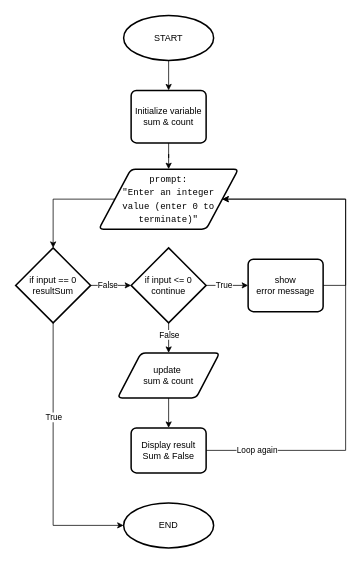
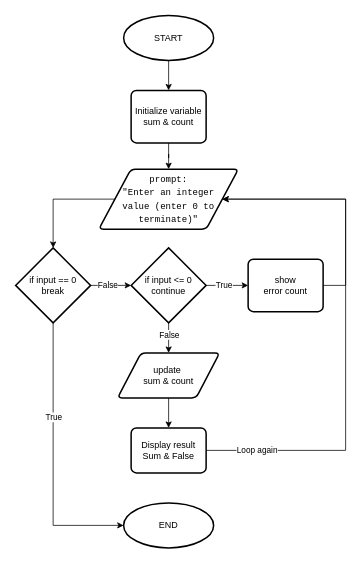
(53, 285) -> (53, 285)
(285, 285) -> (285, 285)
